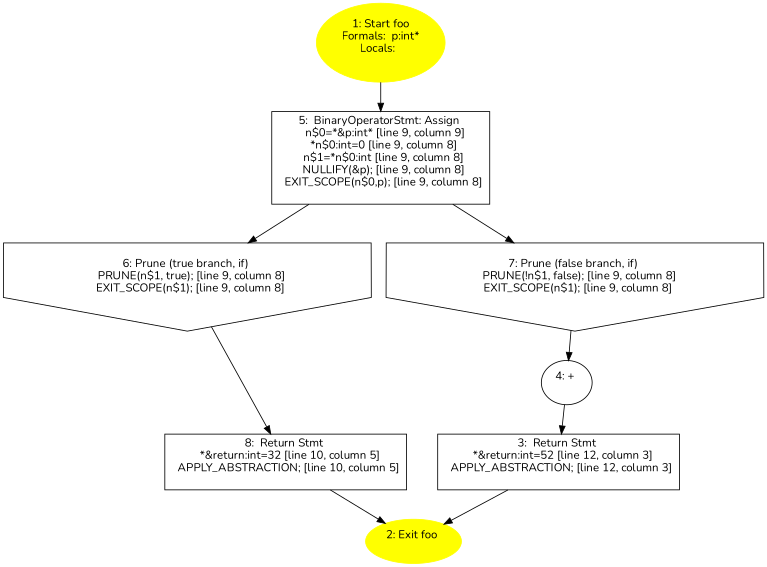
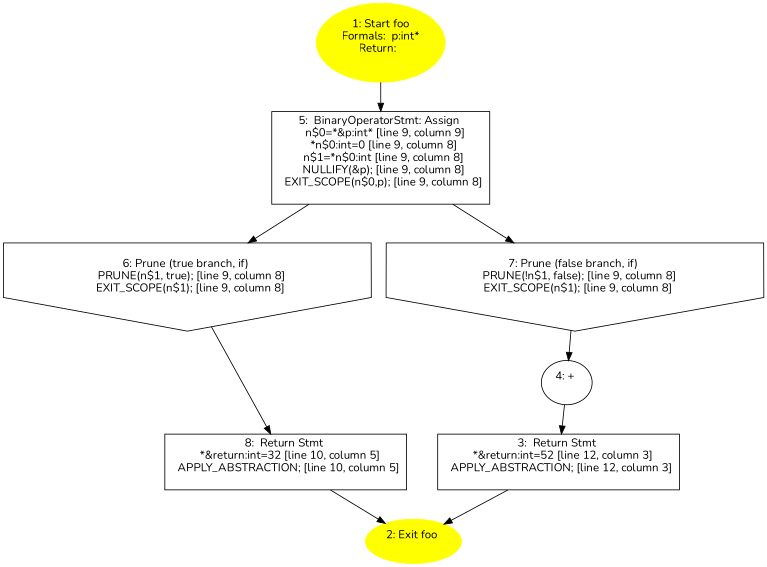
(381, 43) -> (381, 43)
